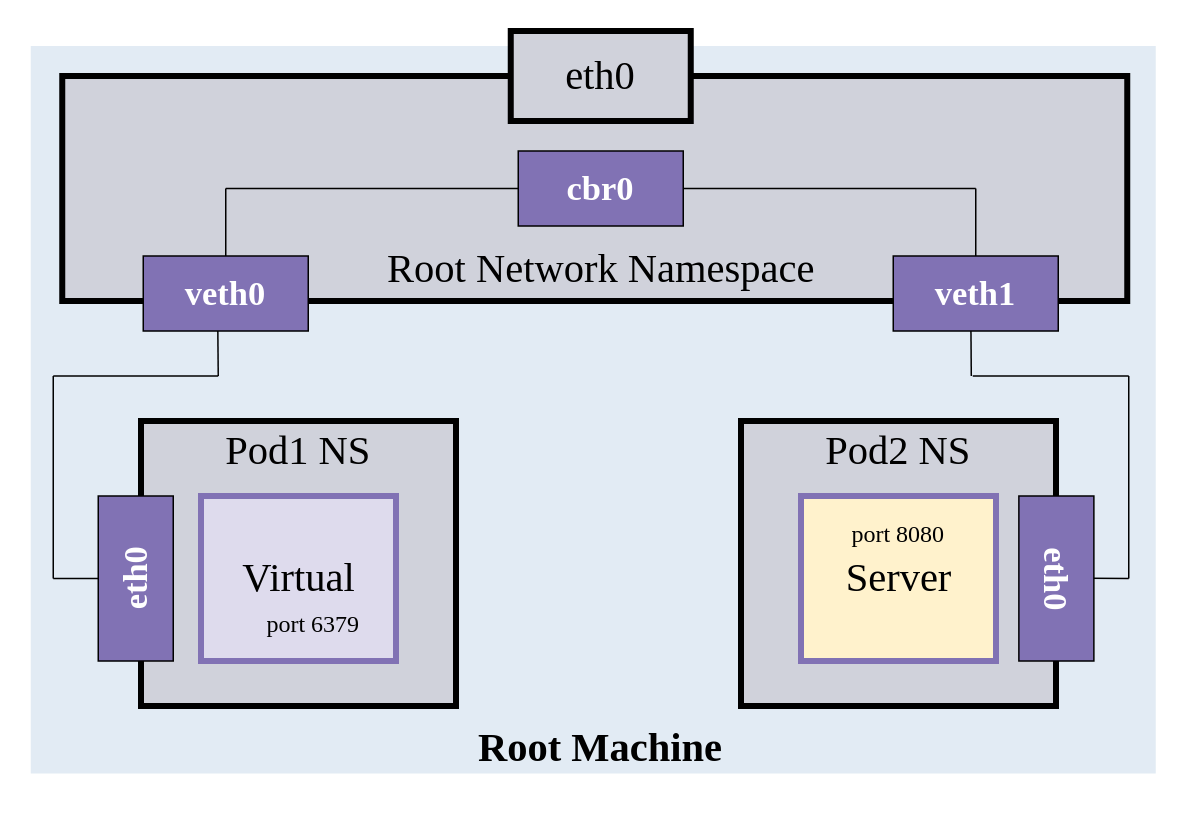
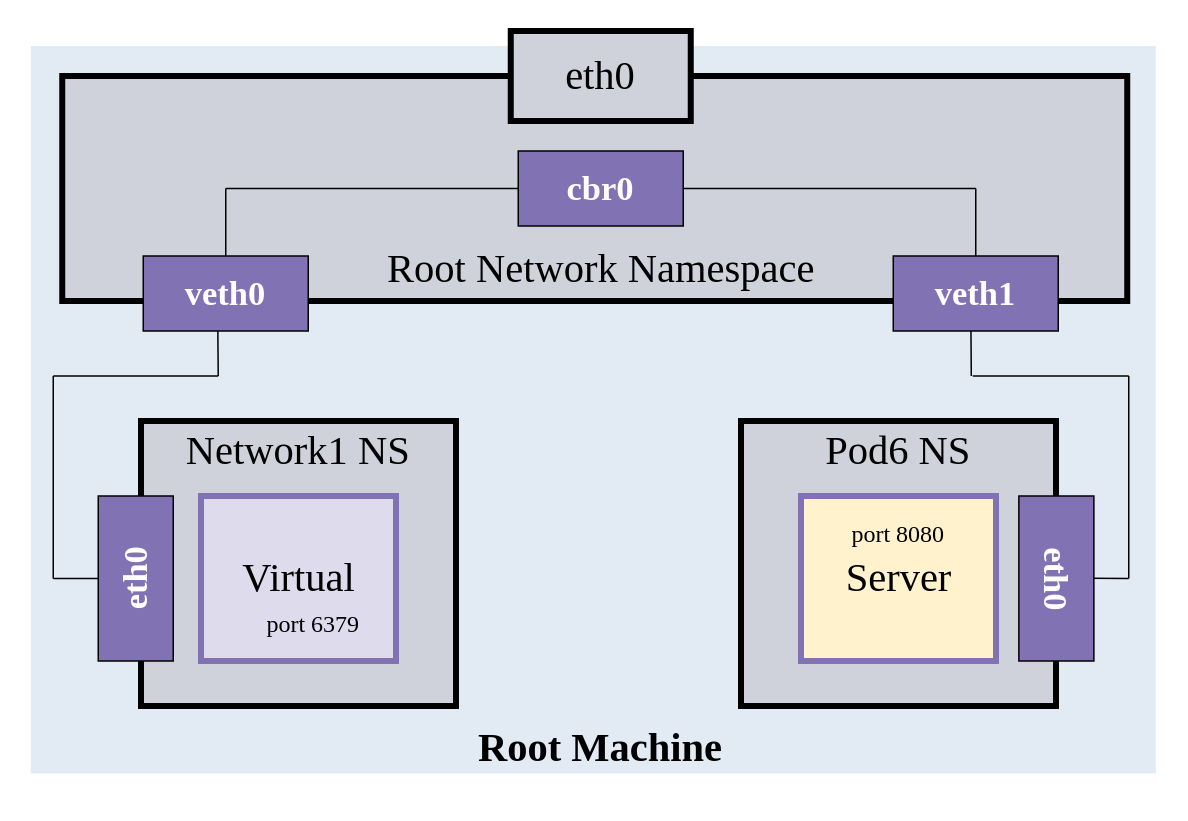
(299, 451) -> (299, 451)
(899, 451) -> (899, 451)
